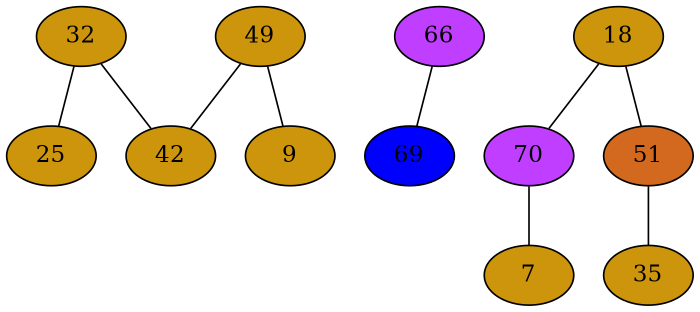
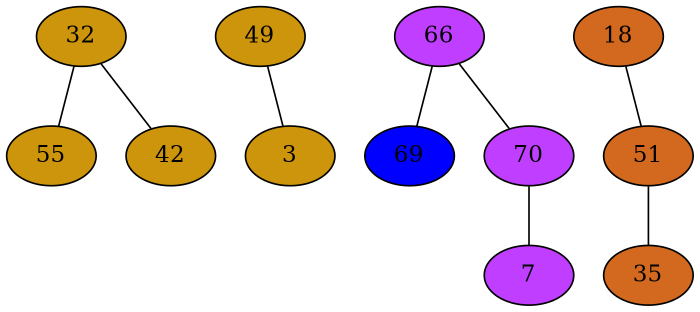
(619, 36) -> (619, 36)
(216, 96) -> none
(574, 96) -> (484, 96)
(51, 156) -> (51, 156)
(290, 156) -> (290, 156)
(529, 275) -> (529, 275)
(648, 275) -> (648, 275)
